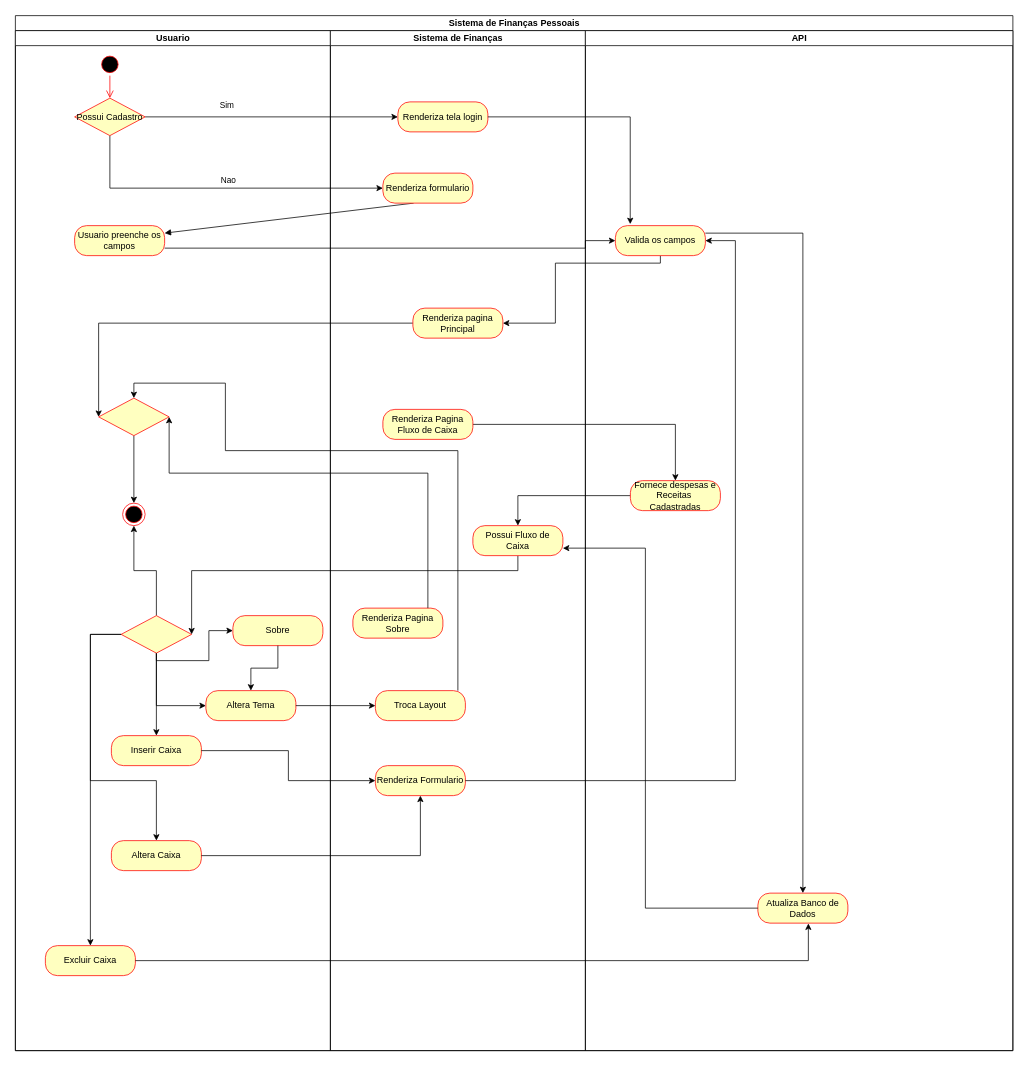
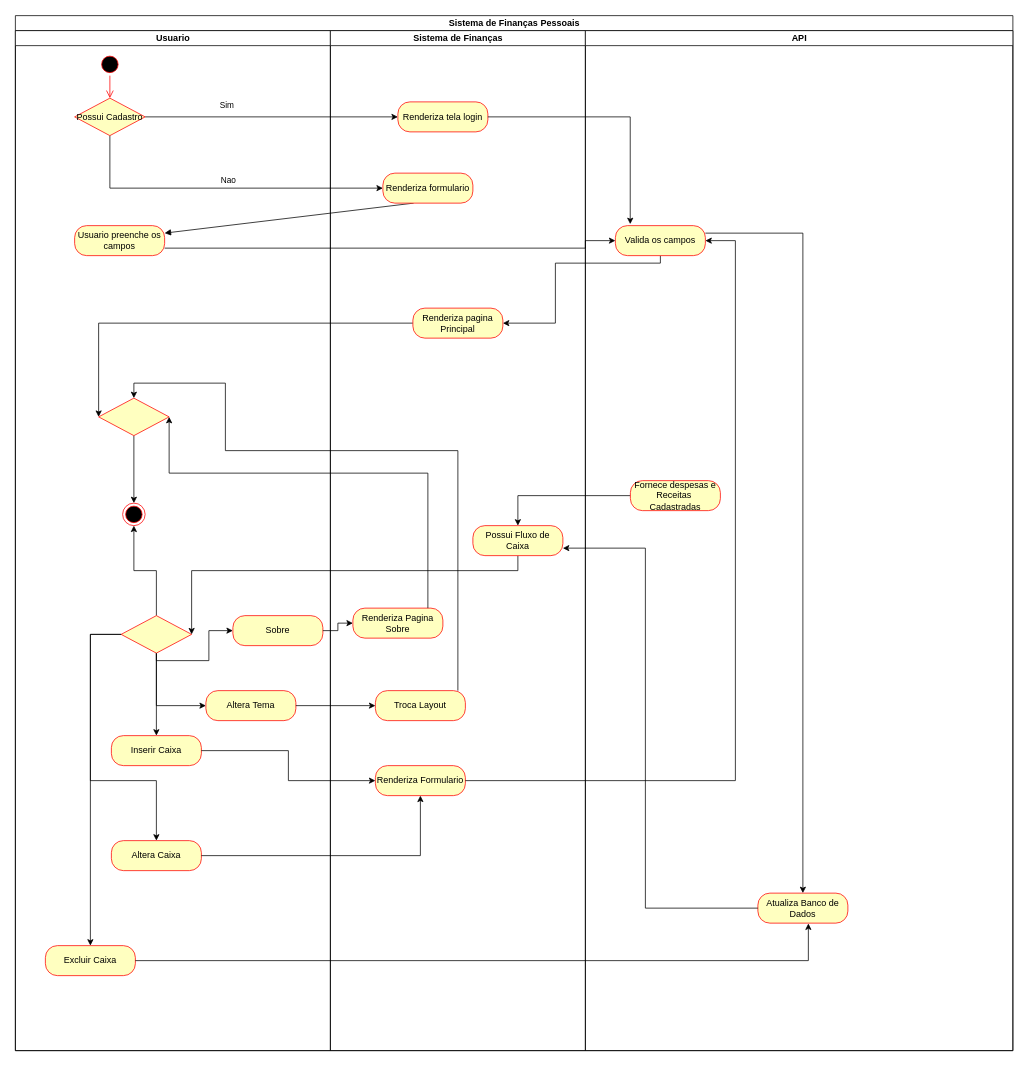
(428, 424) -> none
(599, 424) -> none
(278, 668) -> (338, 629)
